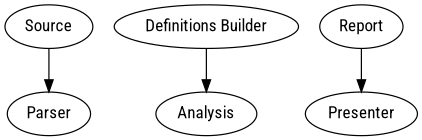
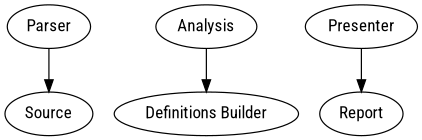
(49, 64) -> (49, 64)
(206, 64) -> (206, 64)
(361, 64) -> (361, 64)
